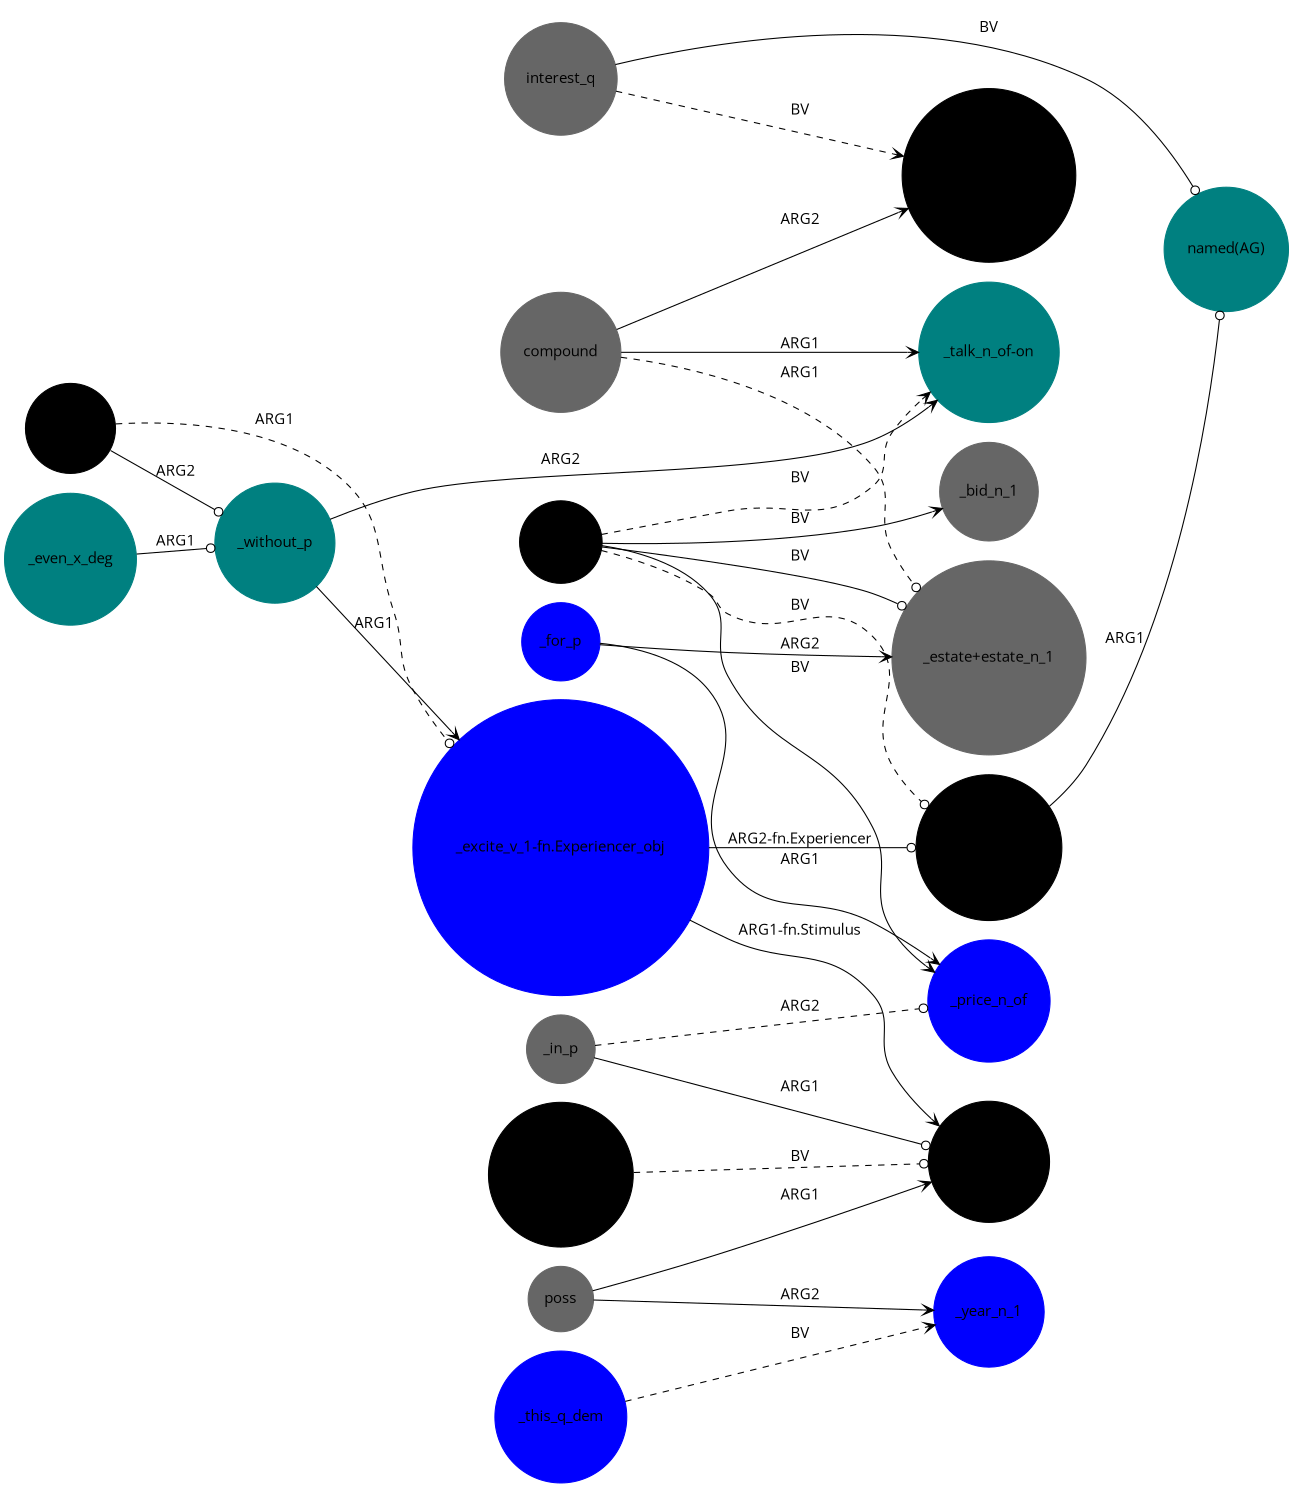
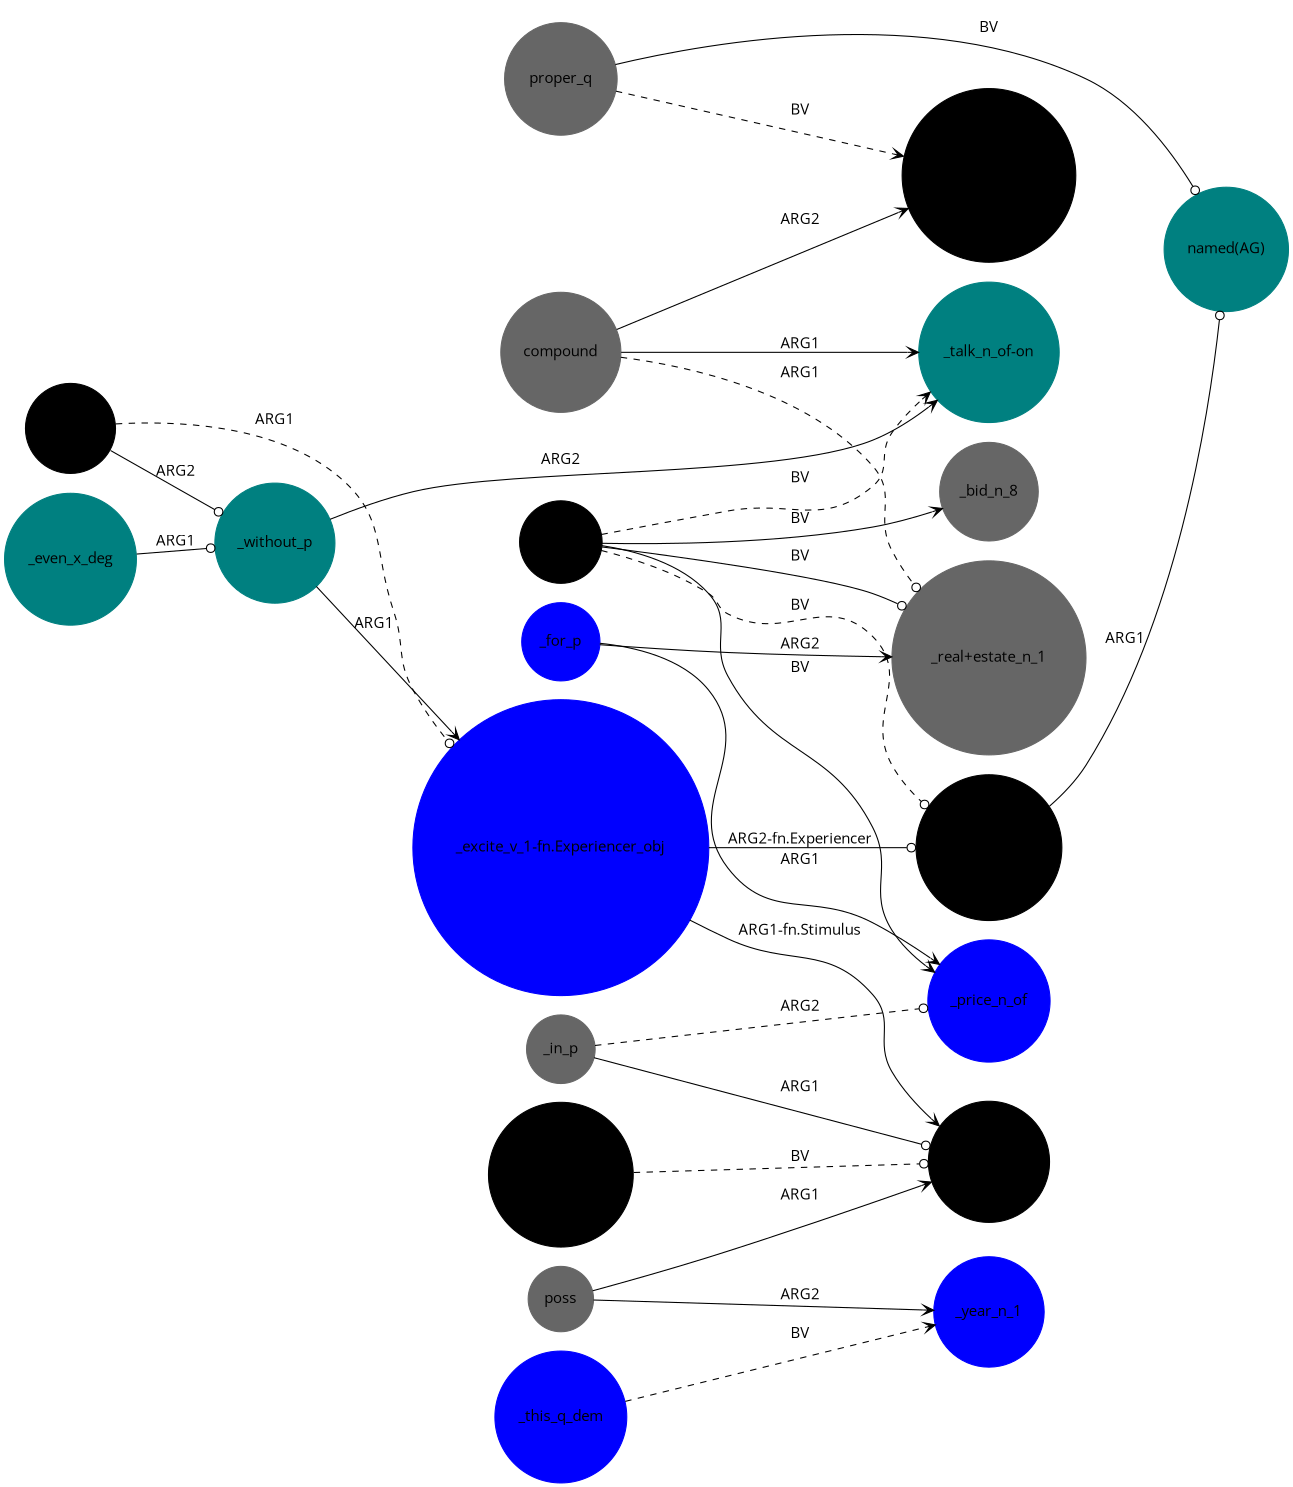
(561, 79) -> (561, 79)
(989, 492) -> (989, 492)
(989, 658) -> (989, 658)
